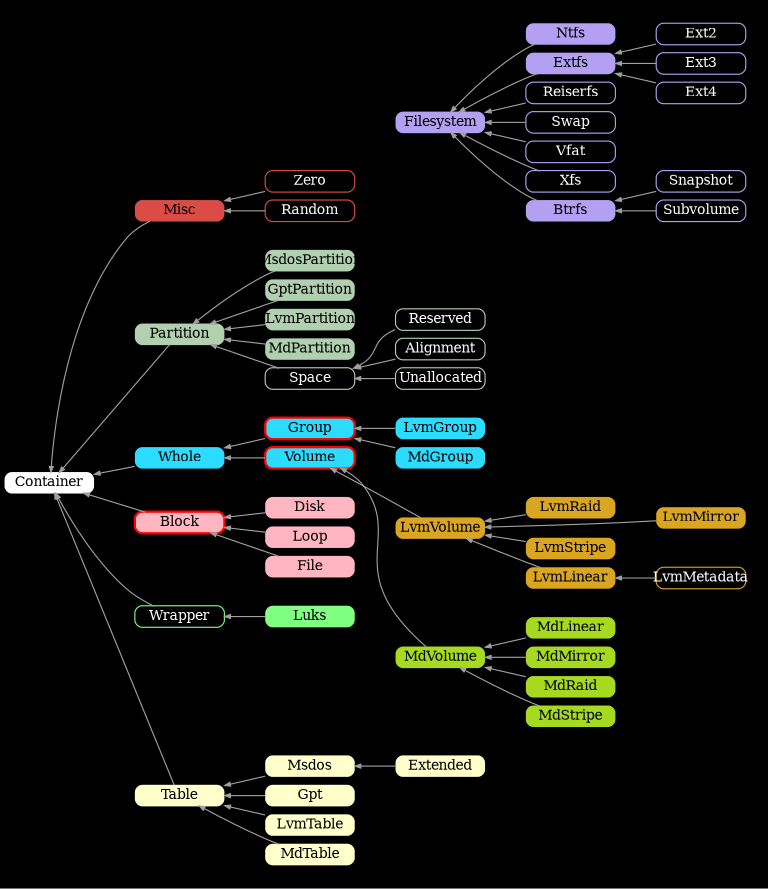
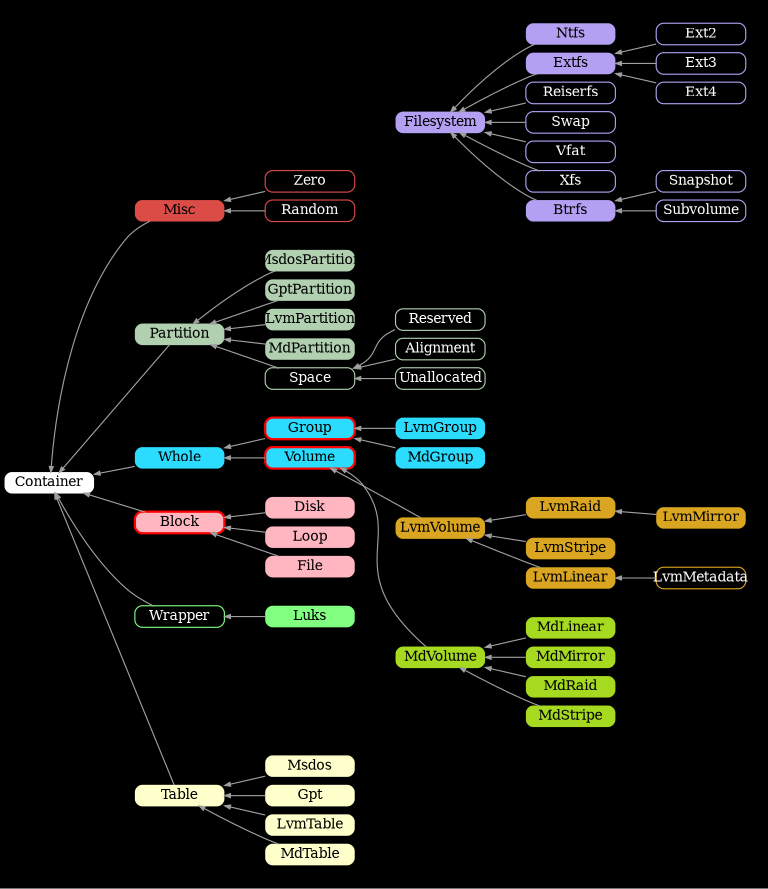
(573, 525) -> (639, 513)
(440, 766) -> none
